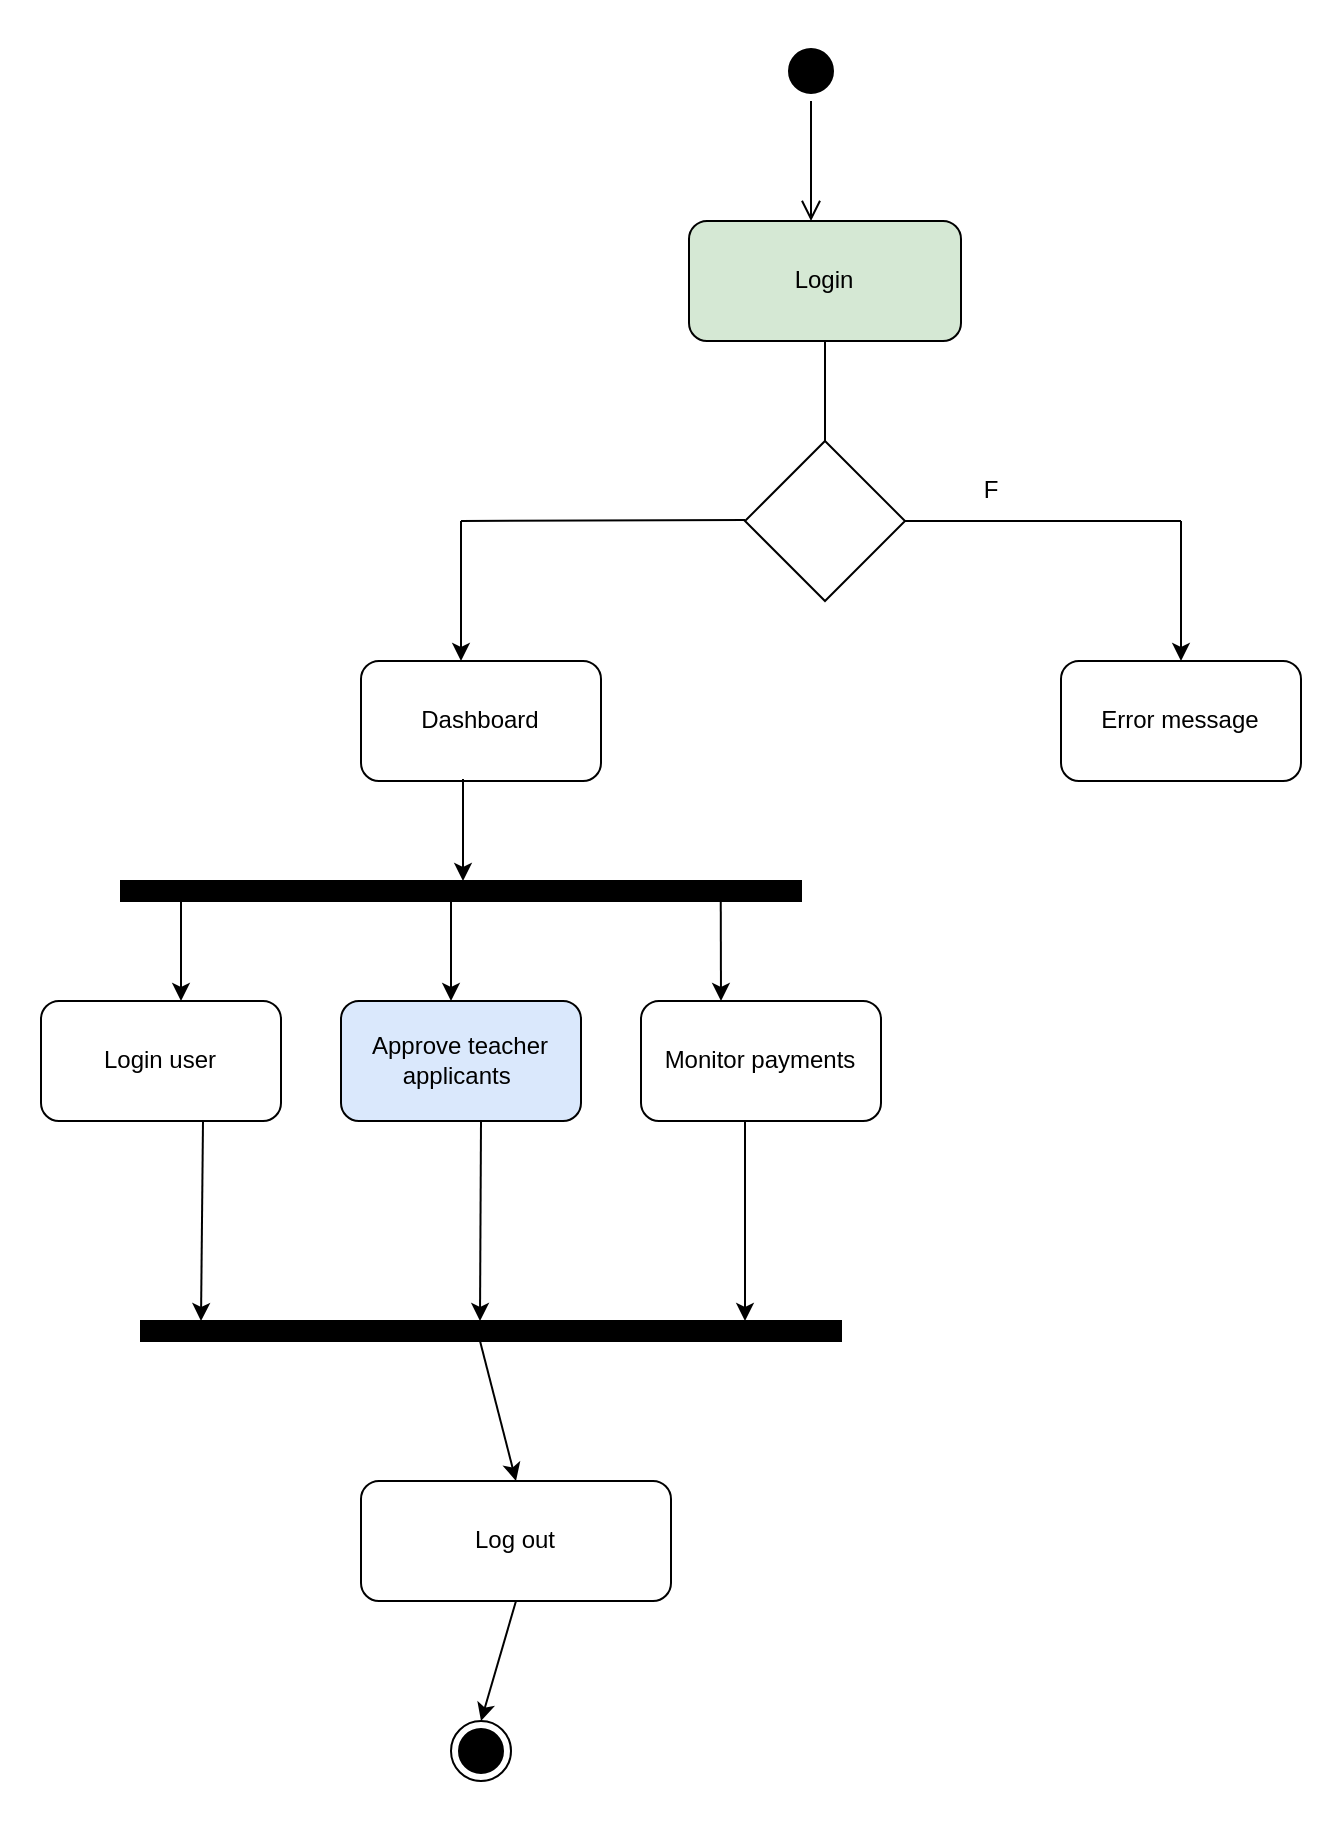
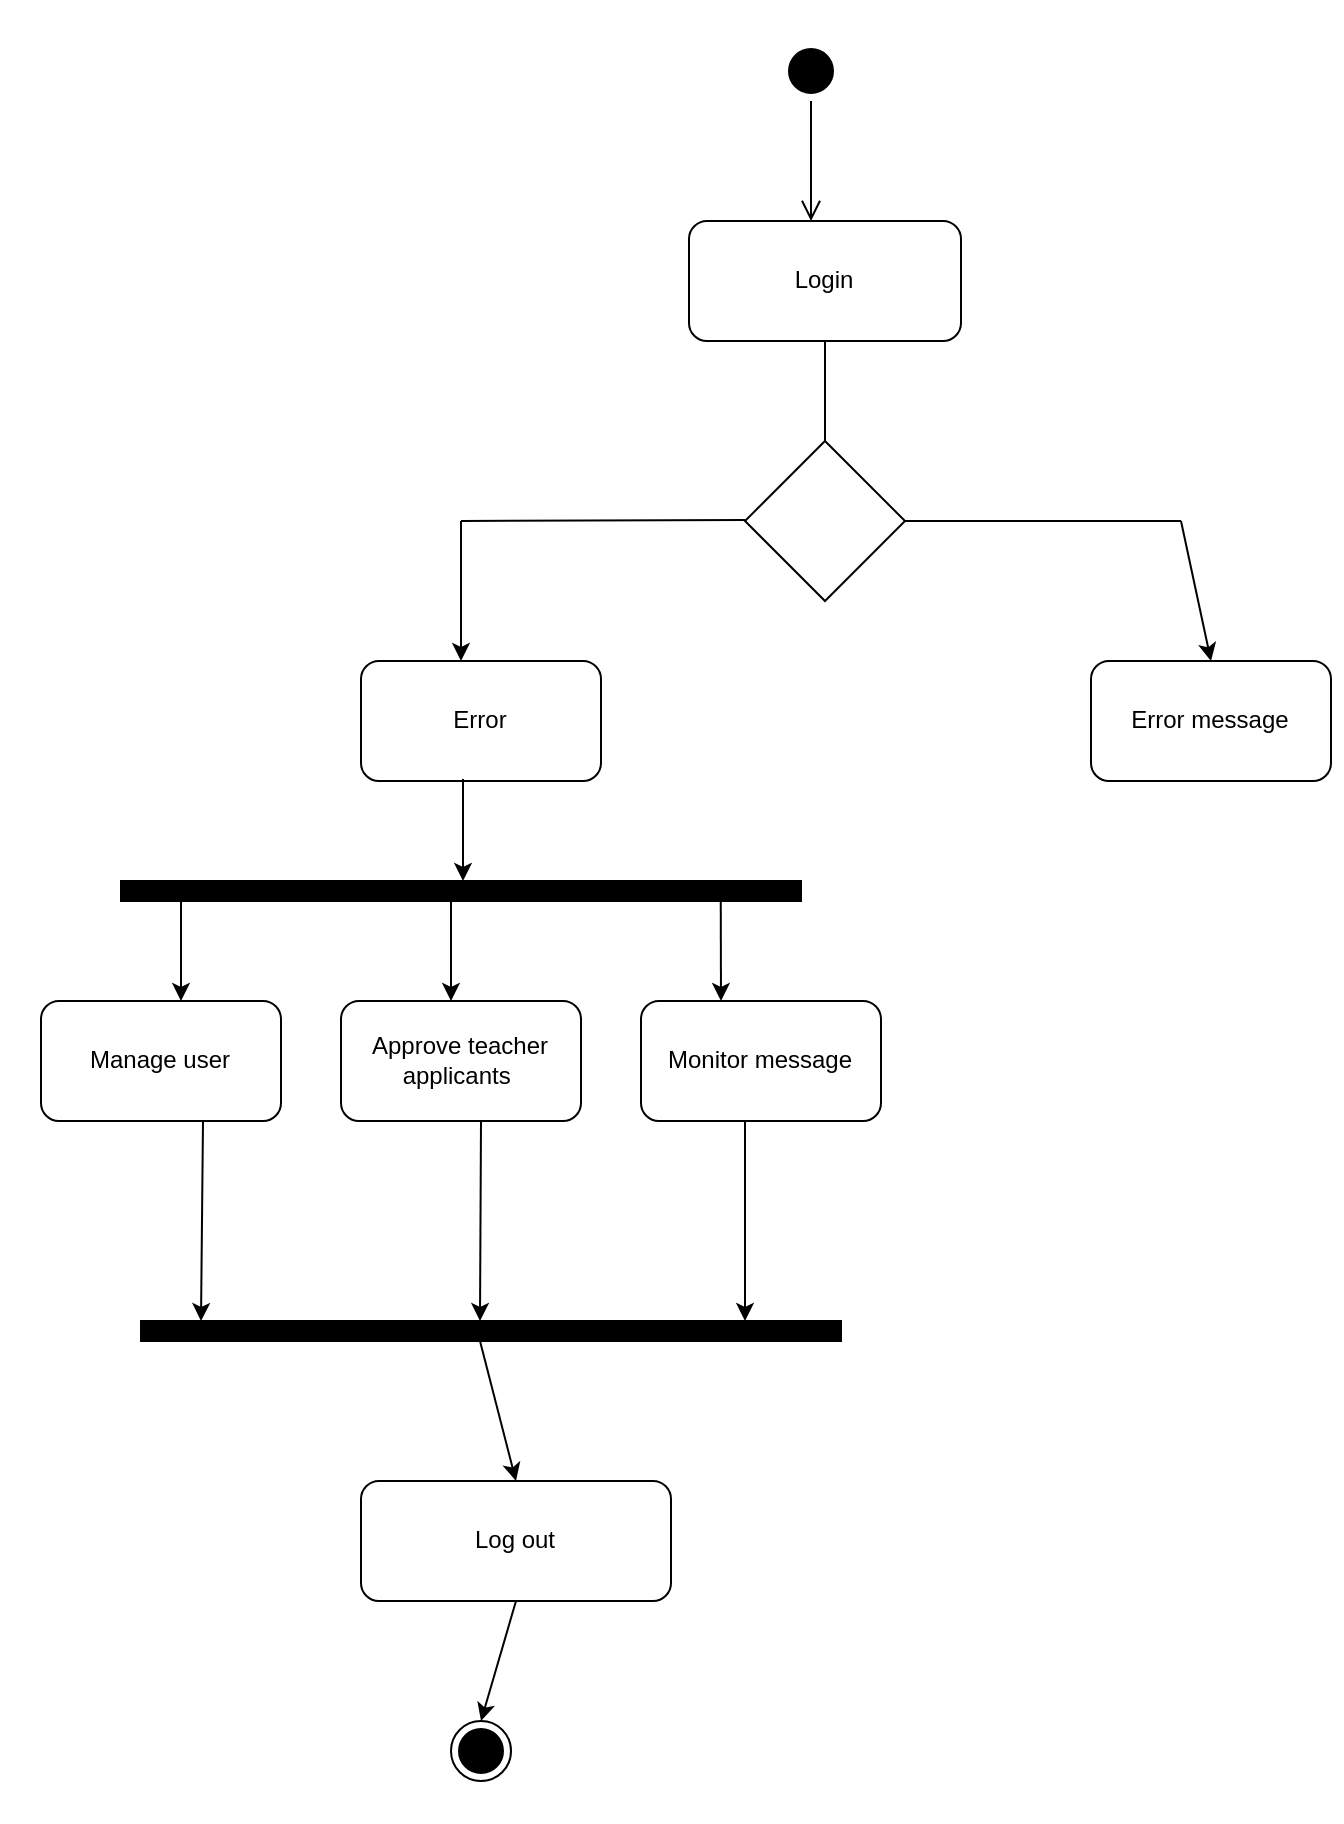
(825, 281) -> (825, 281)
(991, 491) -> none
(481, 721) -> (481, 721)
(1181, 721) -> (1211, 721)
(161, 1061) -> (161, 1061)
(461, 1061) -> (461, 1061)
(761, 1061) -> (761, 1061)
